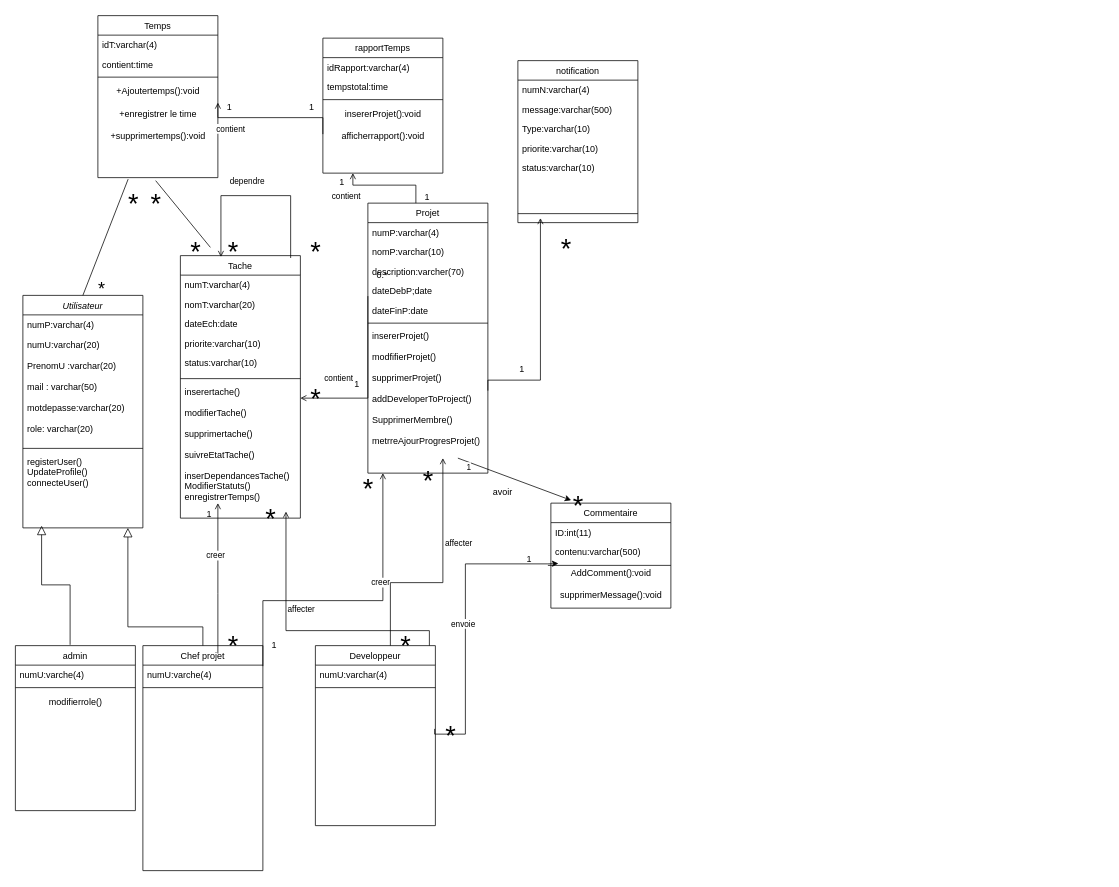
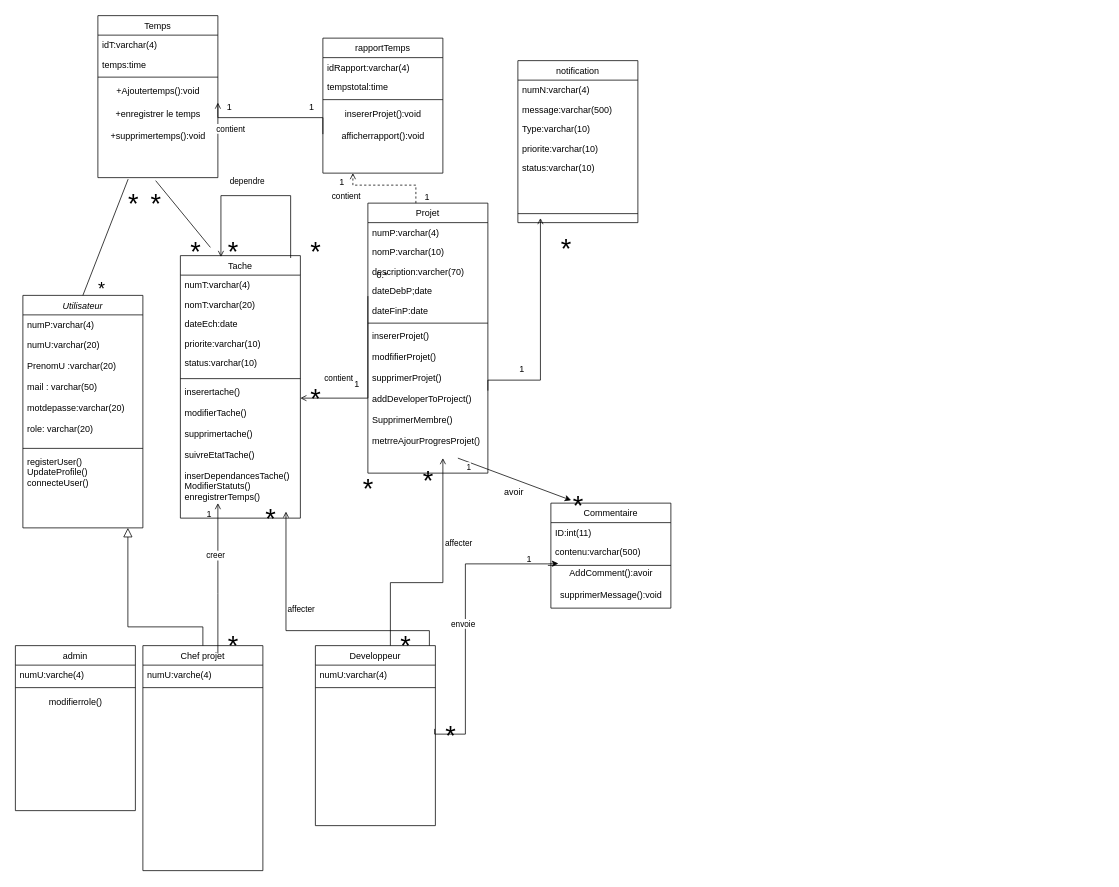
(131, 65) -> (125, 65)
(158, 114) -> (158, 114)
(388, 185) -> (388, 185)
(503, 492) -> (514, 492)
(611, 573) -> (611, 573)
(61, 585) -> none
(363, 600) -> none
